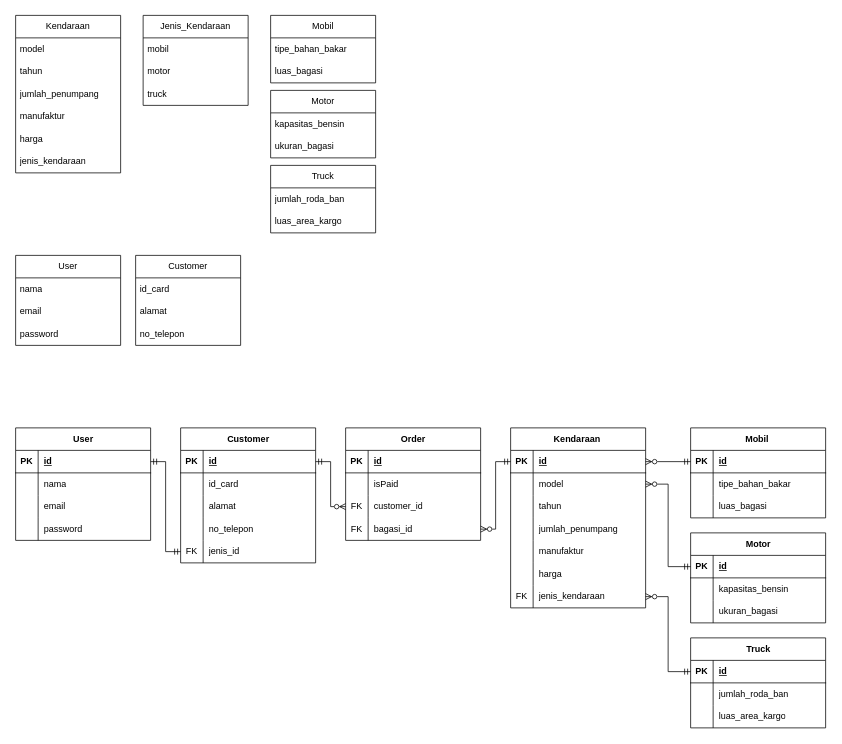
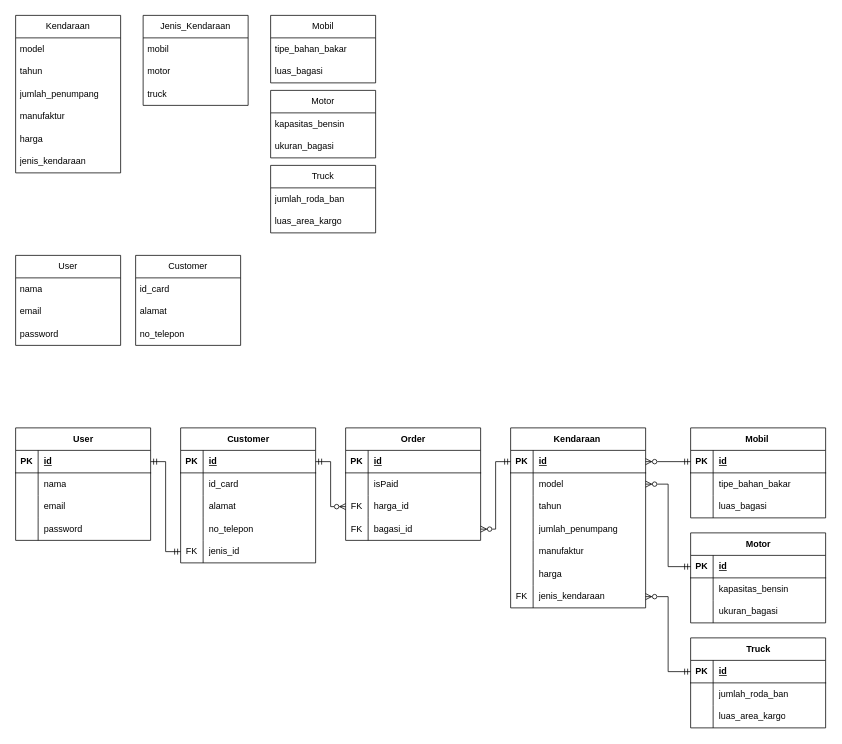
(400, 507) -> (393, 507)
